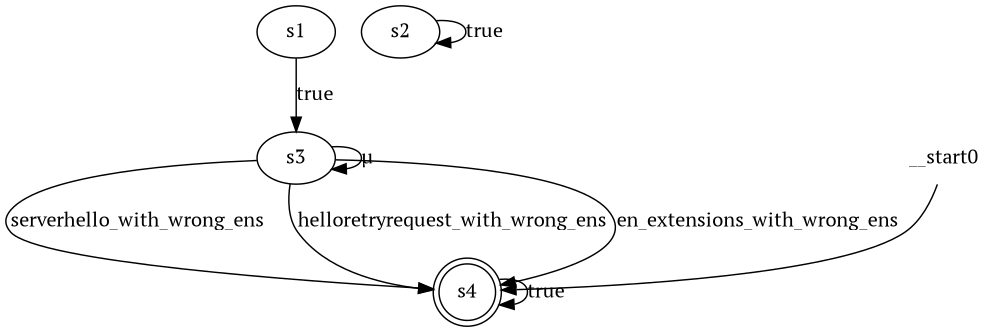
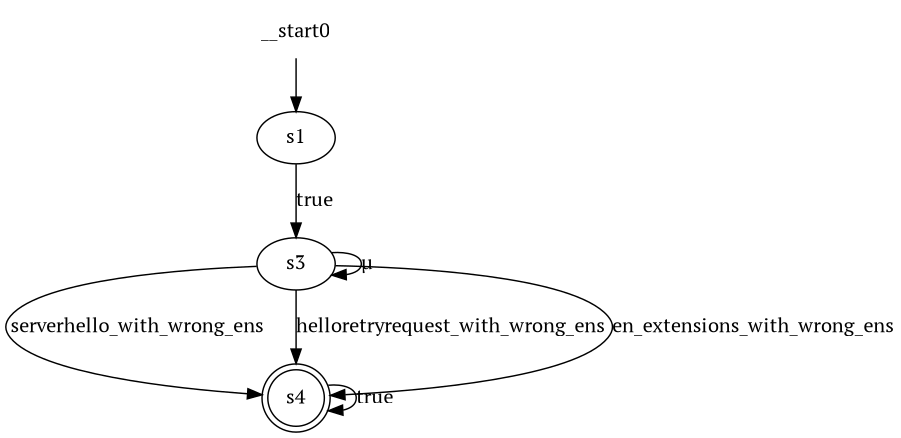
(401, 32) -> none
(743, 273) -> (296, 78)
